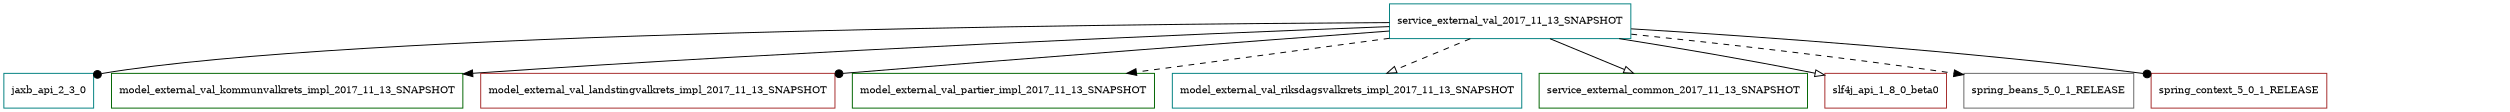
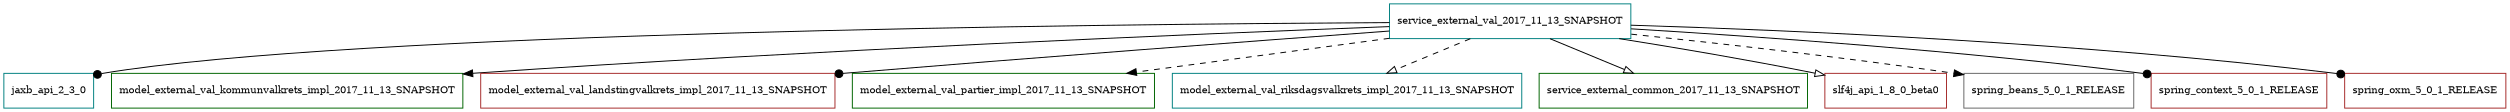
none -> (2425, 91)
